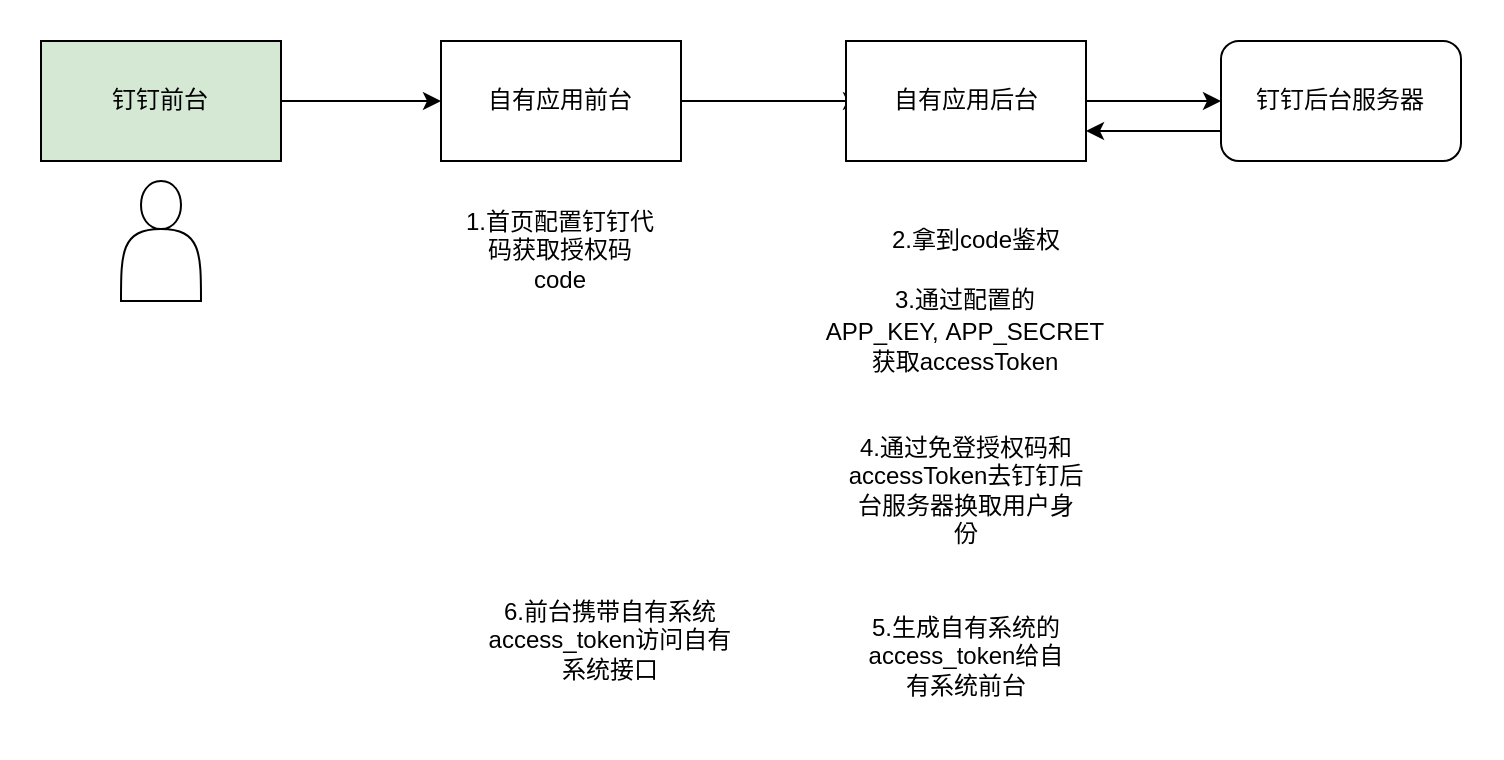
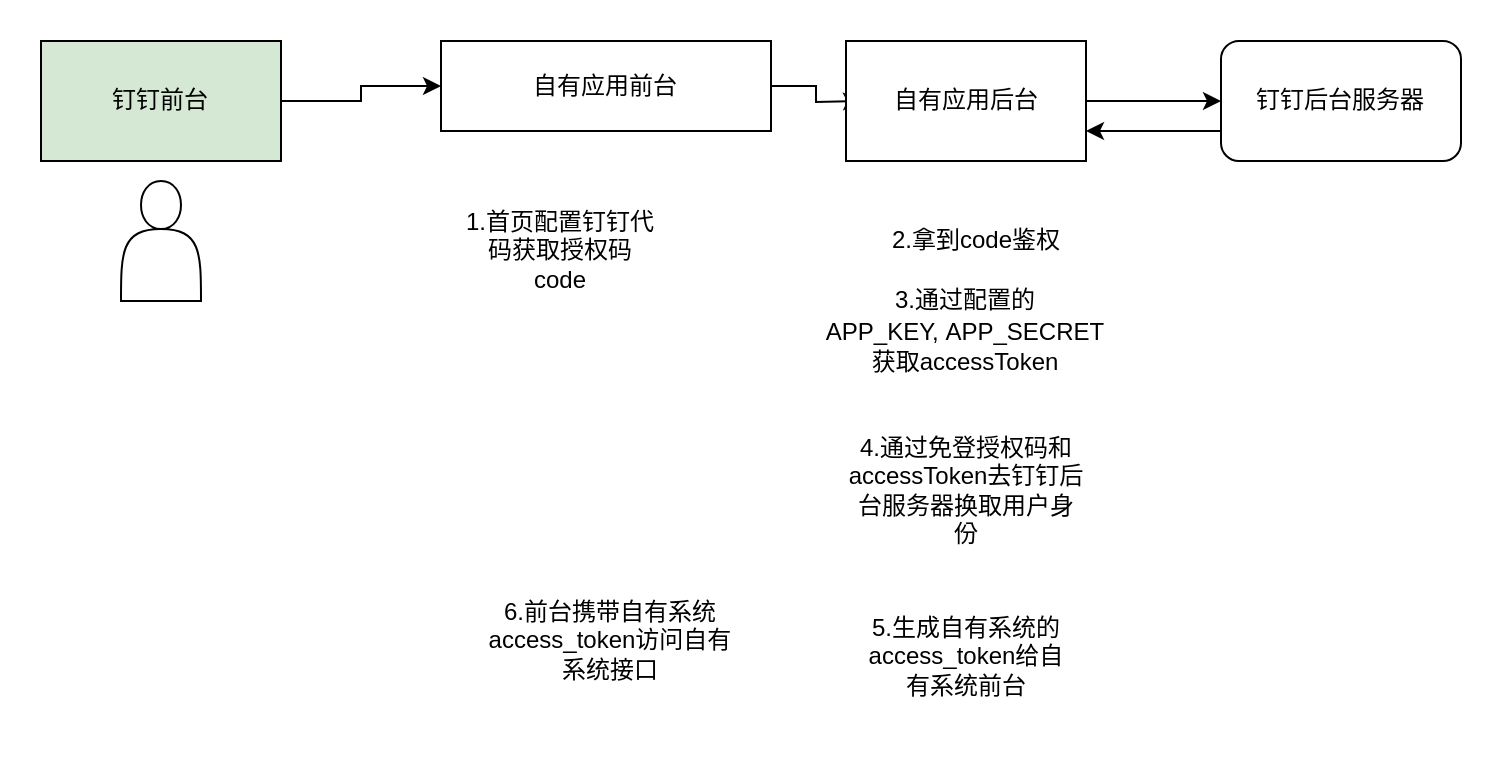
(561, 101) -> (606, 86)
